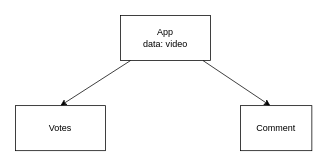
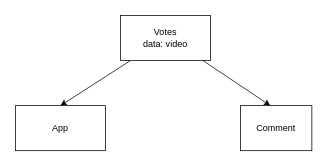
(165, 38) -> (165, 38)
(60, 128) -> (60, 128)
